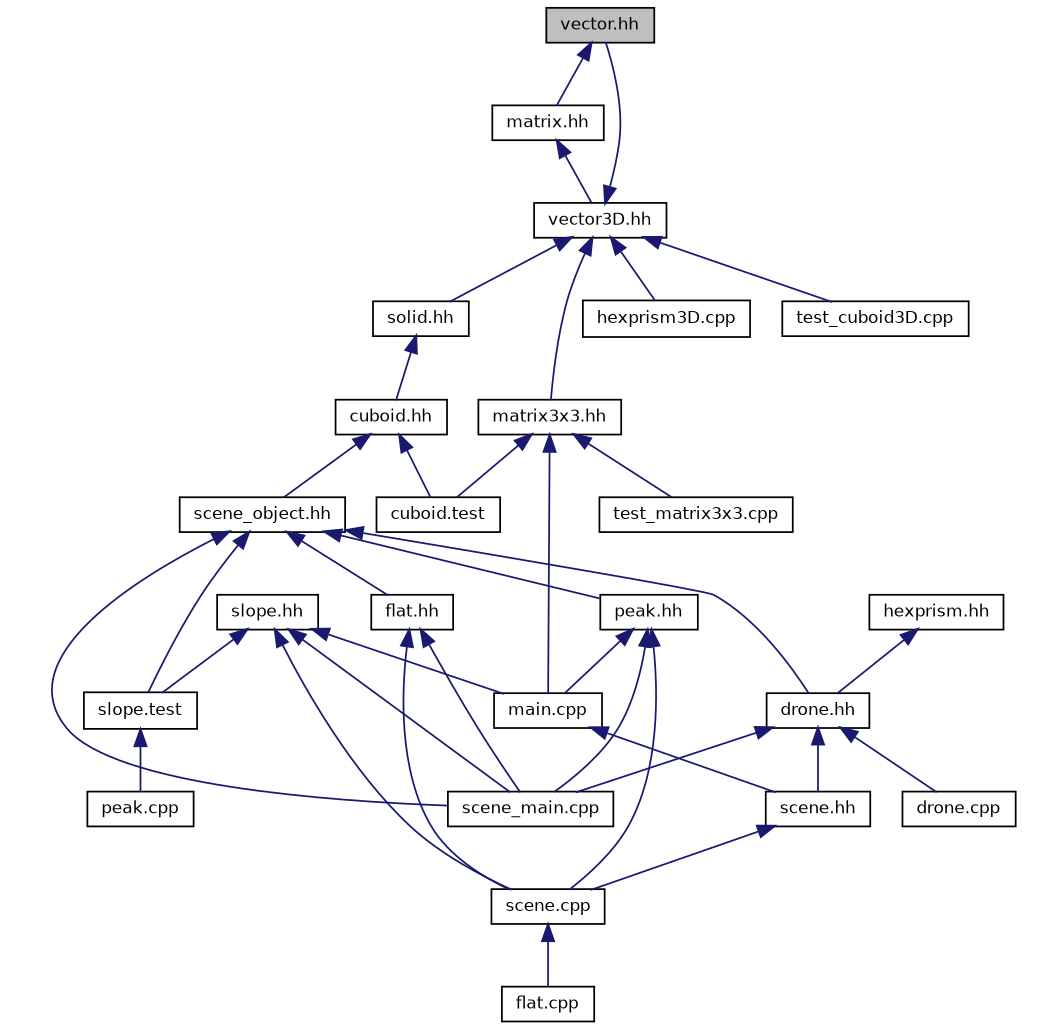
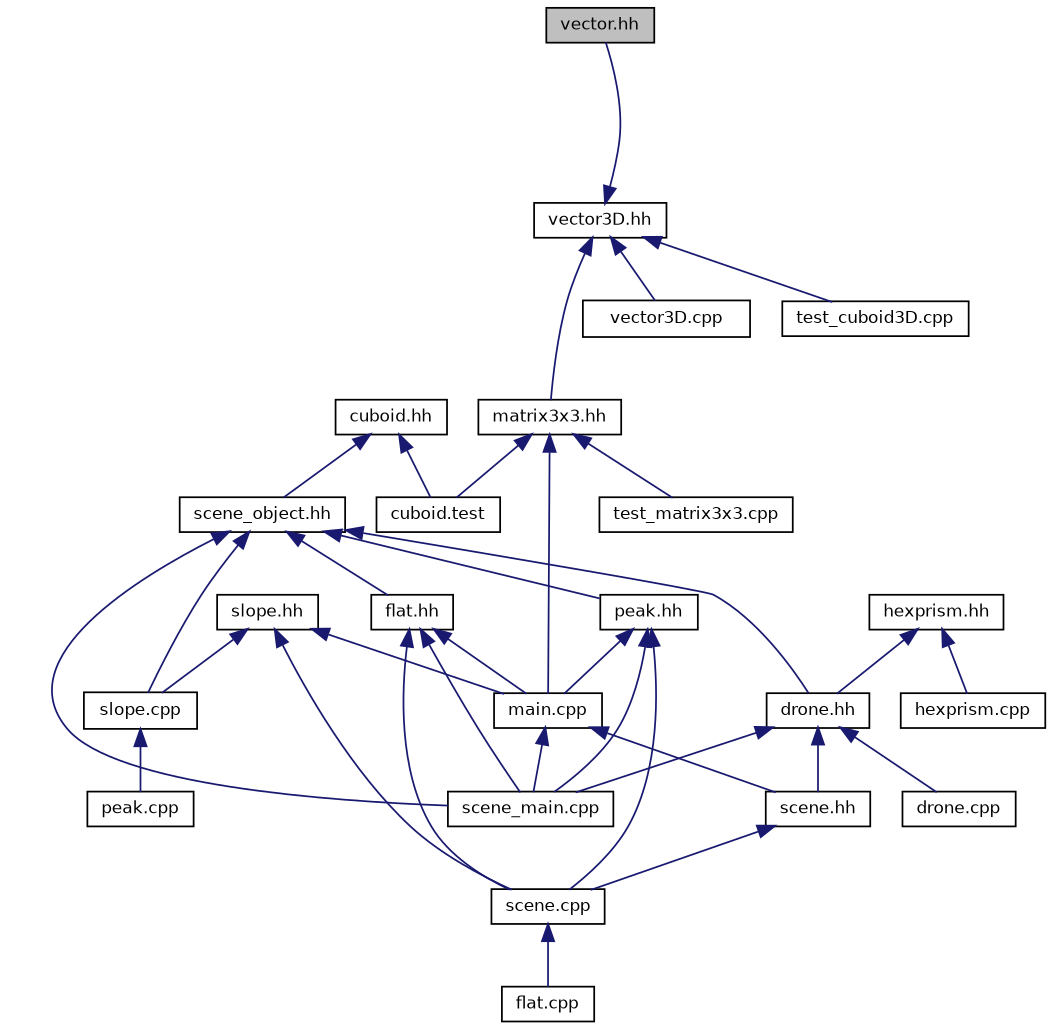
(548, 123) -> none
(421, 319) -> none
(666, 319) -> (666, 319)
none -> (487, 666)
(140, 711) -> (140, 711)
none -> (973, 711)
(417, 723) -> (538, 768)
